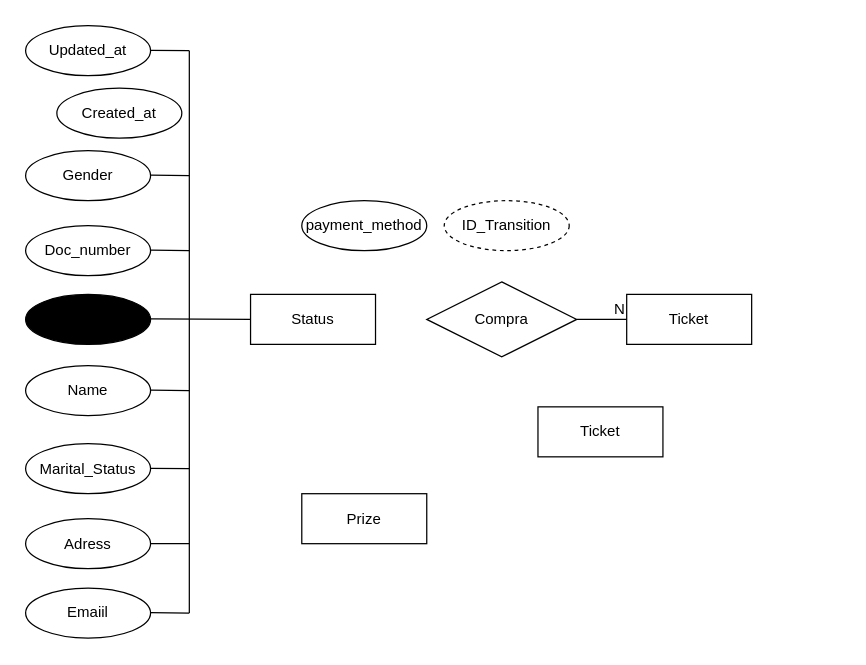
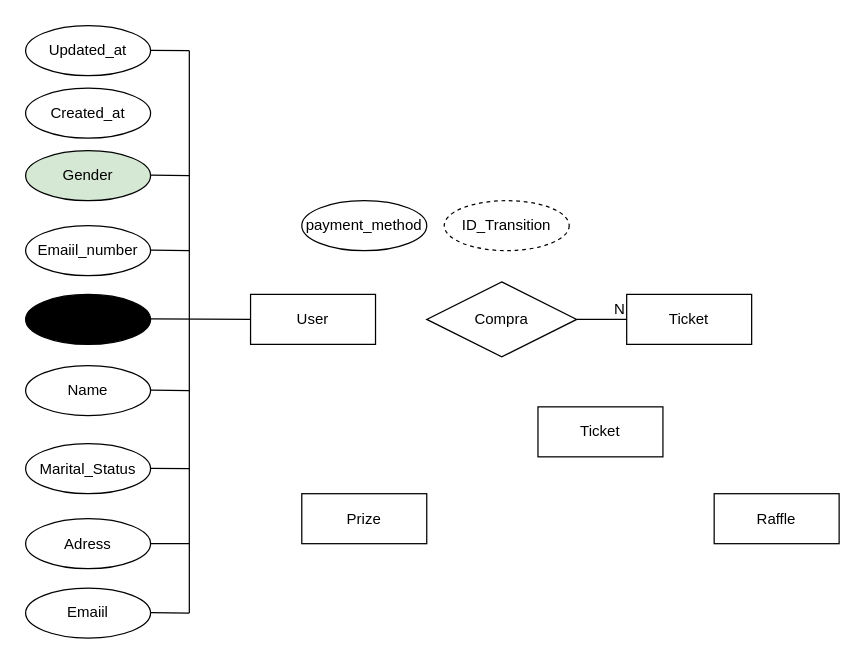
(119, 113) -> (88, 113)
(88, 176) -> (88, 176)
(88, 251) -> (88, 251)
(313, 319) -> (313, 319)
none -> (777, 519)
